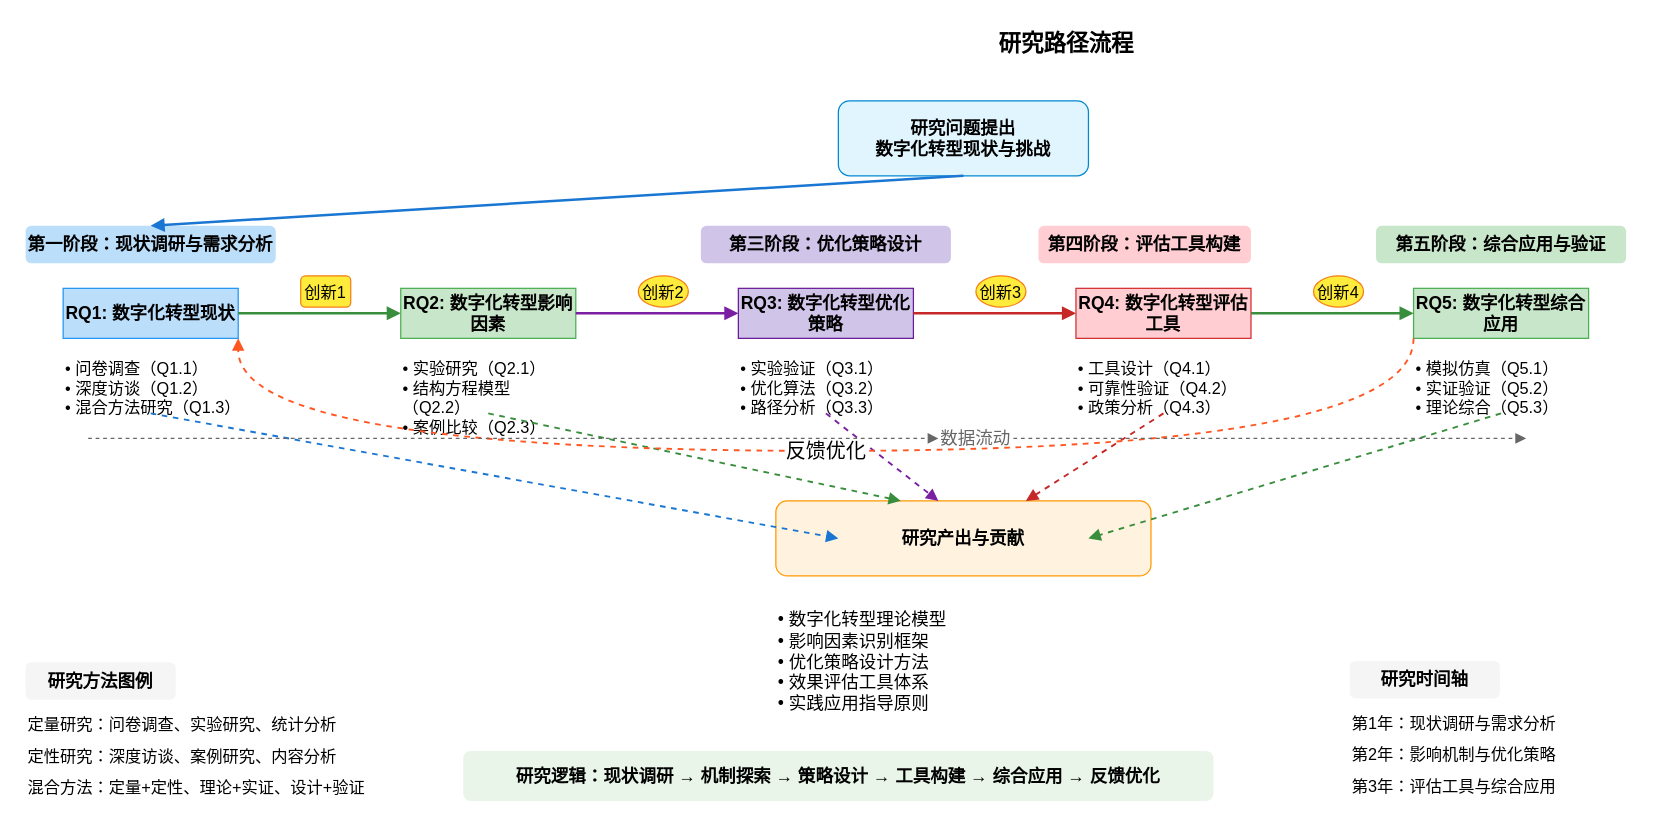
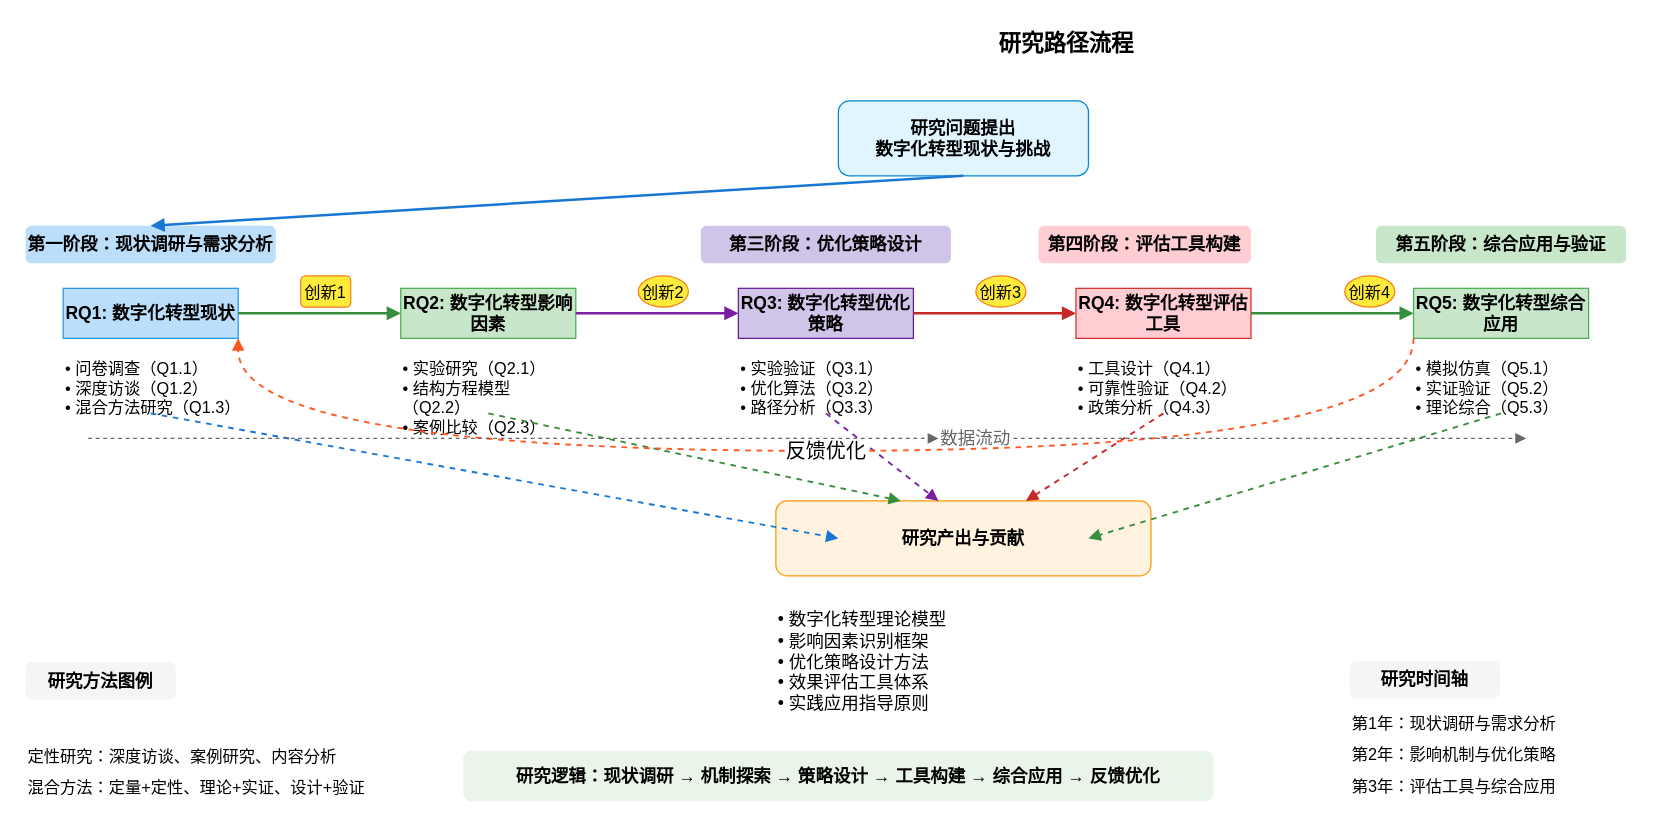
(1338, 291) -> (1369, 291)
(201, 724) -> none
